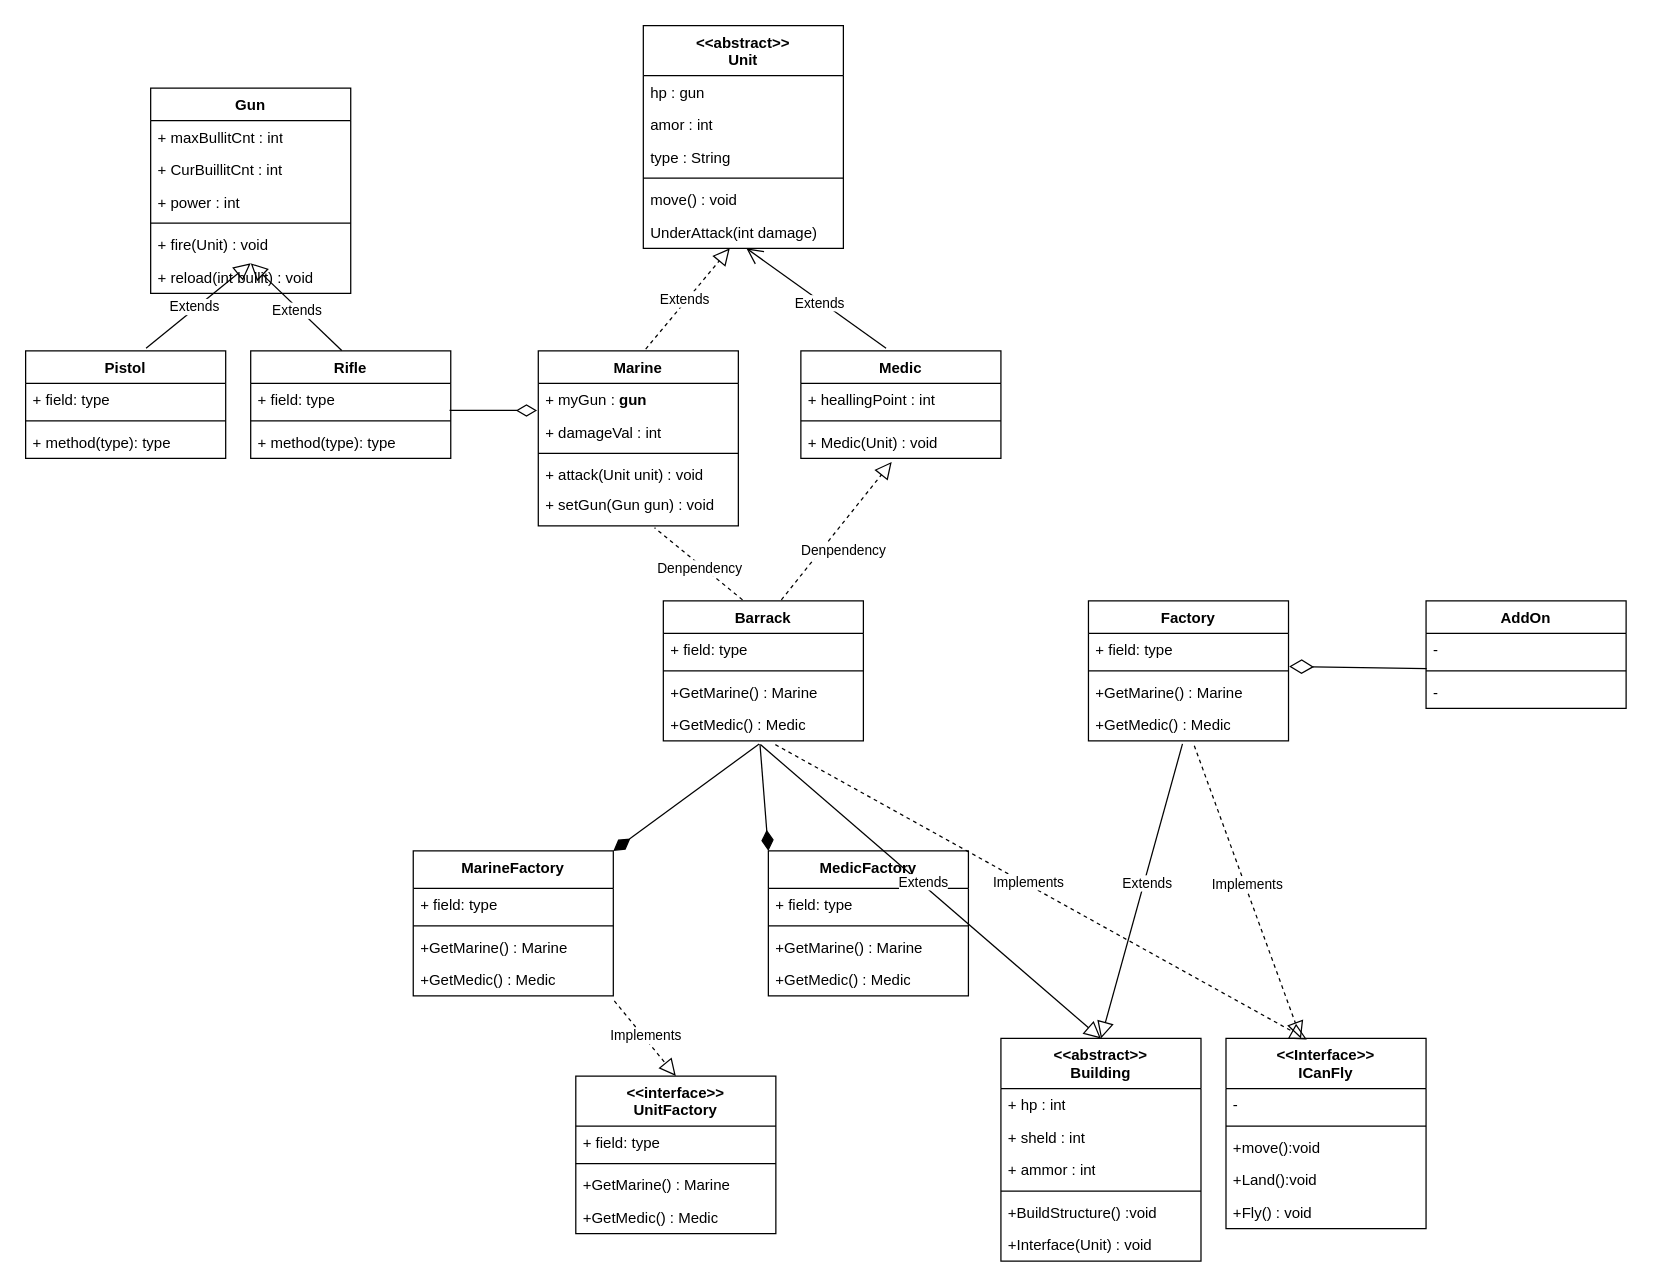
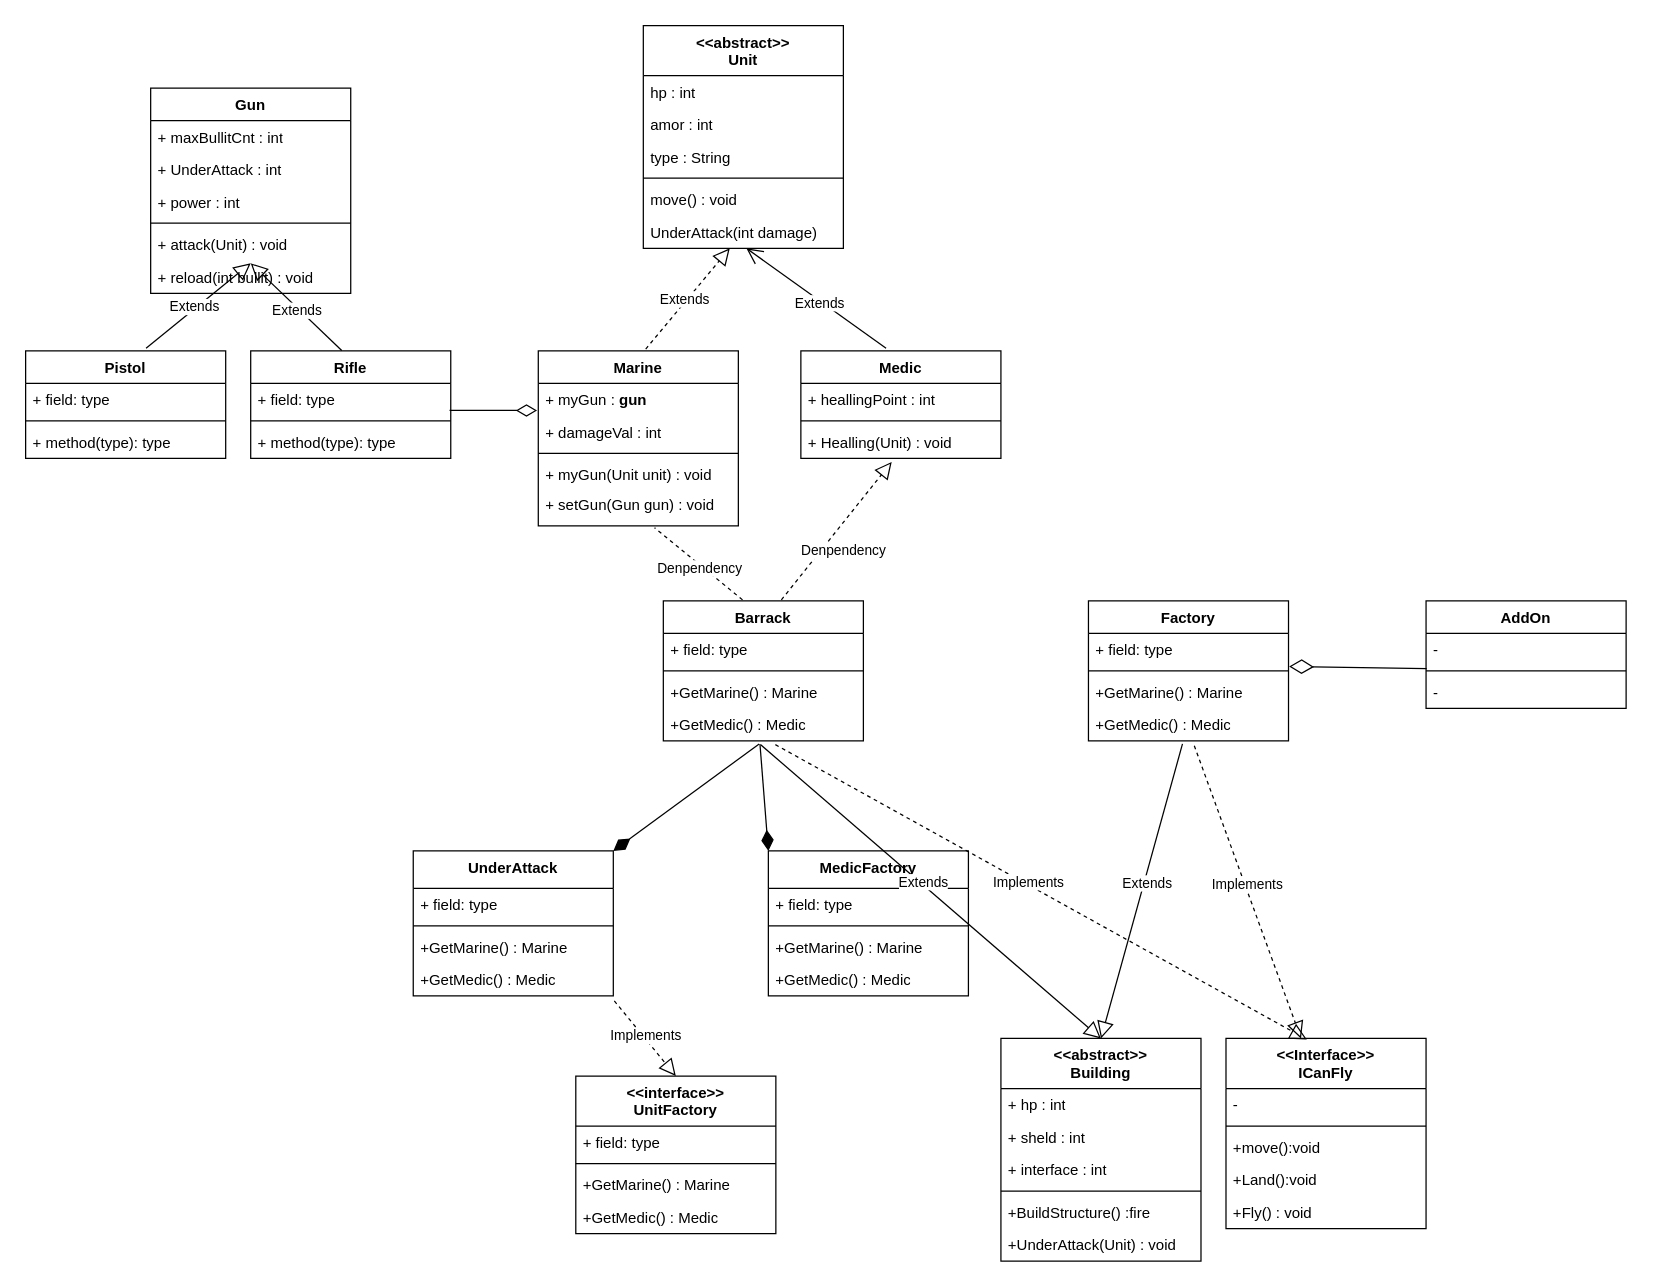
(678, 93) -> (676, 93)
(229, 171) -> (228, 171)
(224, 246) -> (235, 246)
(878, 443) -> (887, 443)
(639, 476) -> (635, 476)
(513, 868) -> (513, 868)
(1053, 1171) -> (1068, 1171)
(1095, 1213) -> (1095, 1213)
(1095, 1246) -> (1102, 1255)
